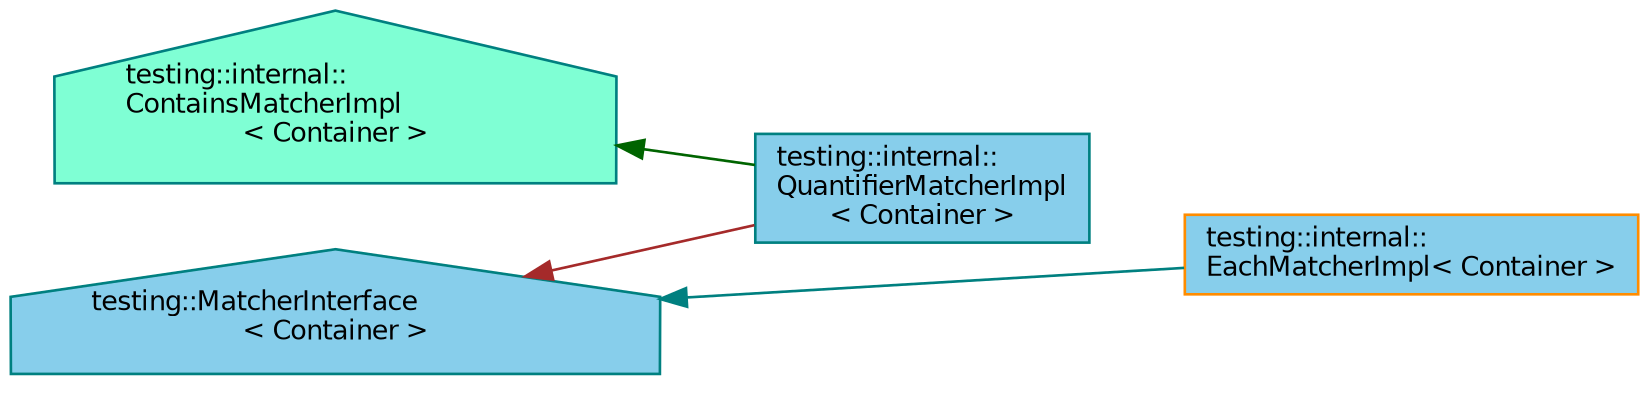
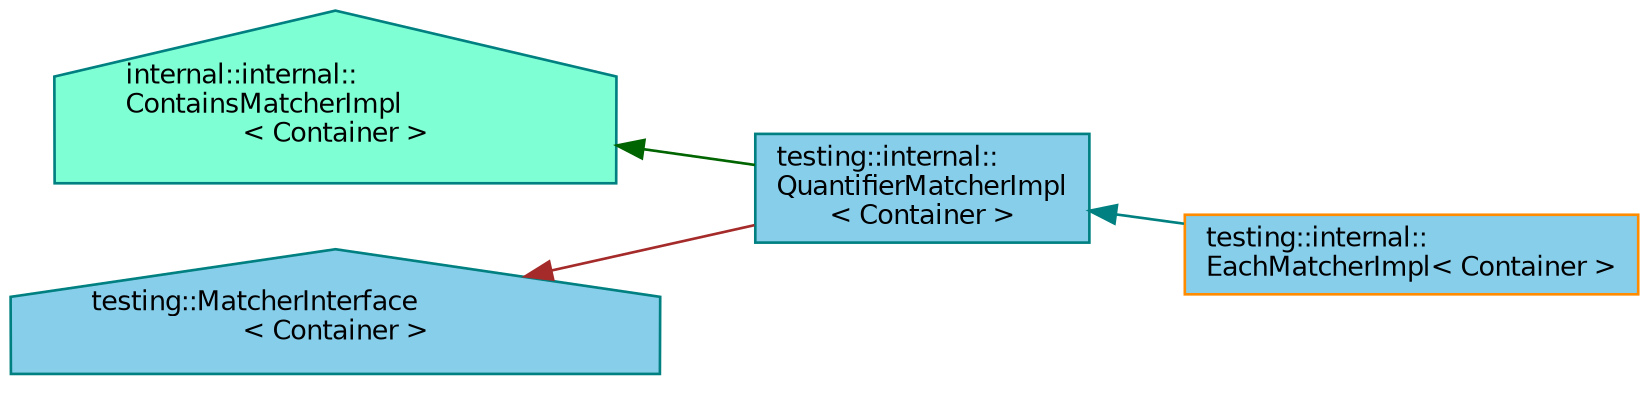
(335, 106) -> (335, 106)
(936, 283) -> (1150, 219)
